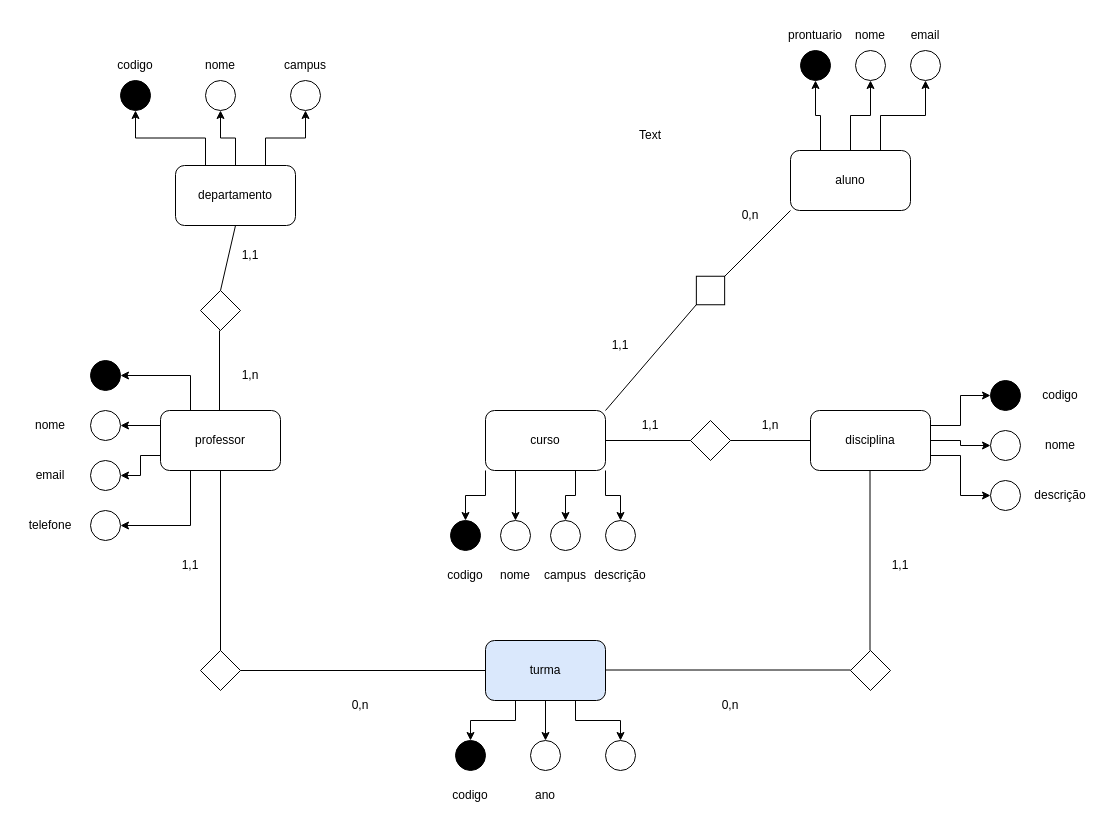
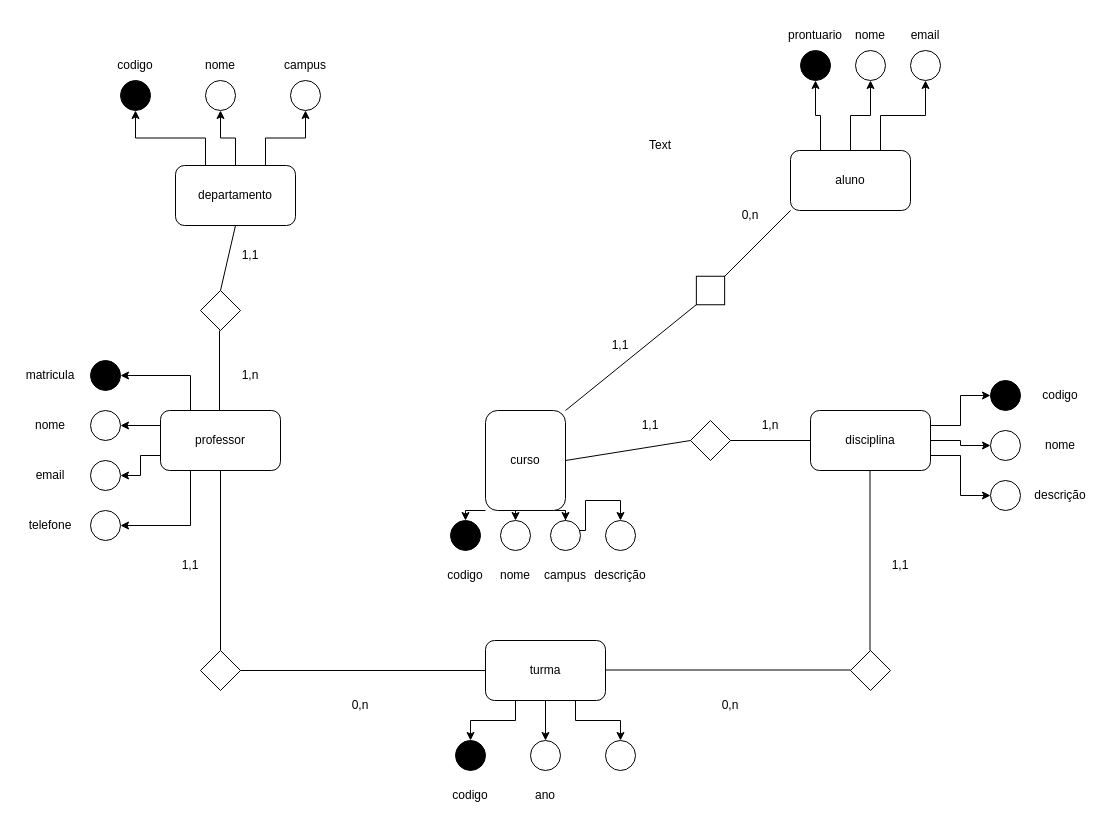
(651, 136) -> (661, 146)
none -> (51, 376)
(546, 441) -> (526, 461)
(546, 671) -> (546, 671)
